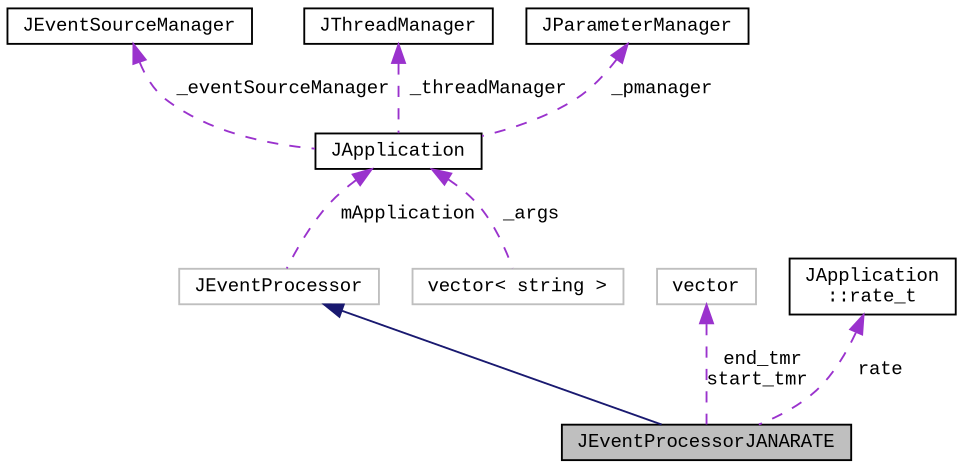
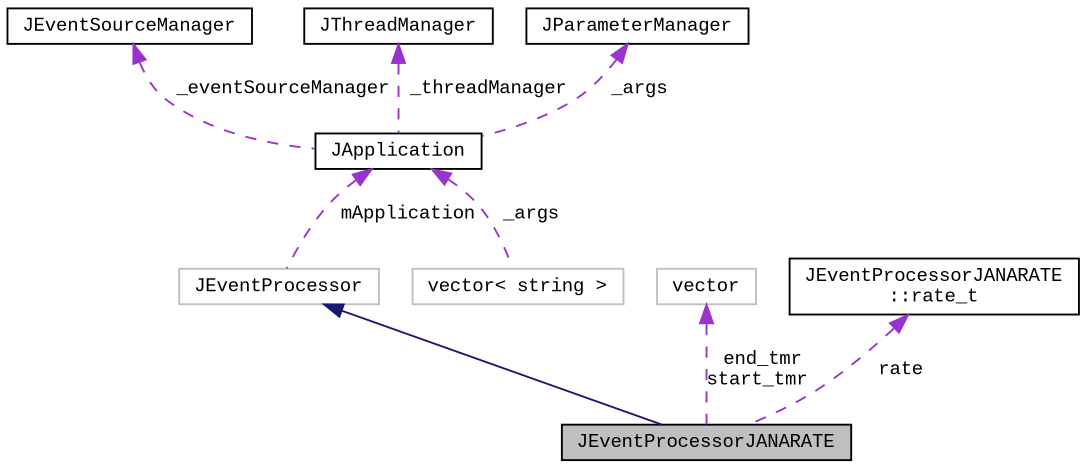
(657, 89) -> (635, 89)
(873, 287) -> (934, 287)
